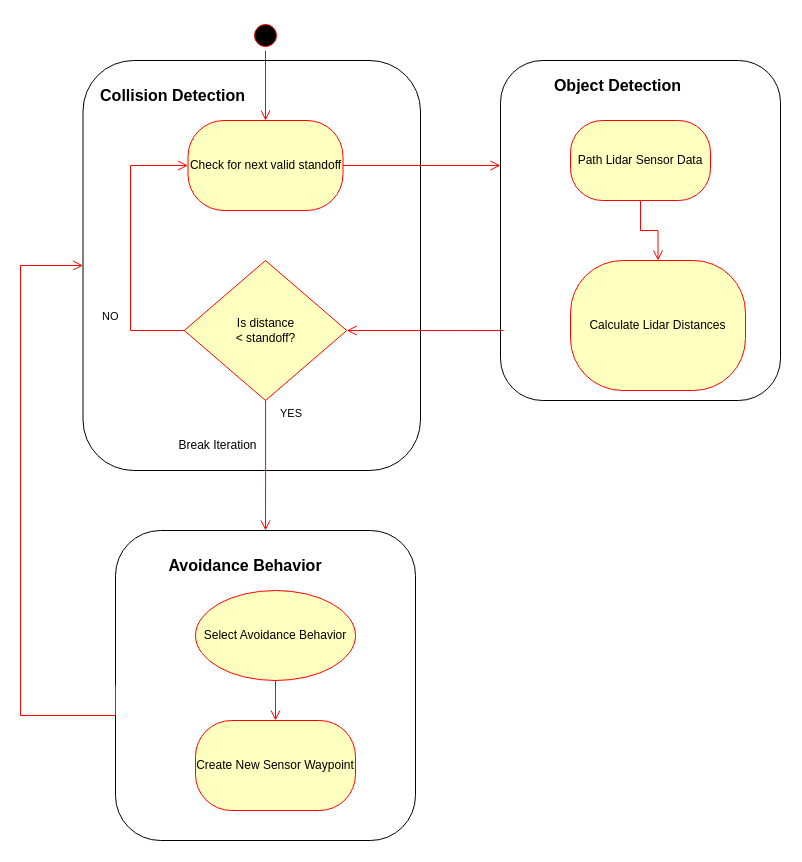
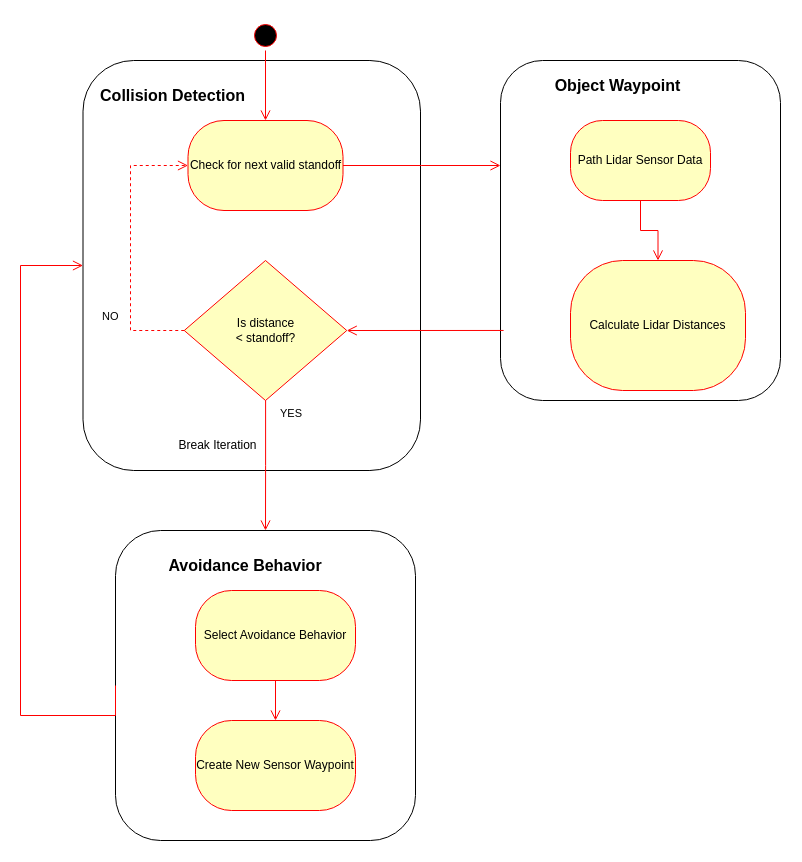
(618, 86) -> (618, 86)
(131, 248) -> (131, 248)
(276, 636) -> (276, 636)
